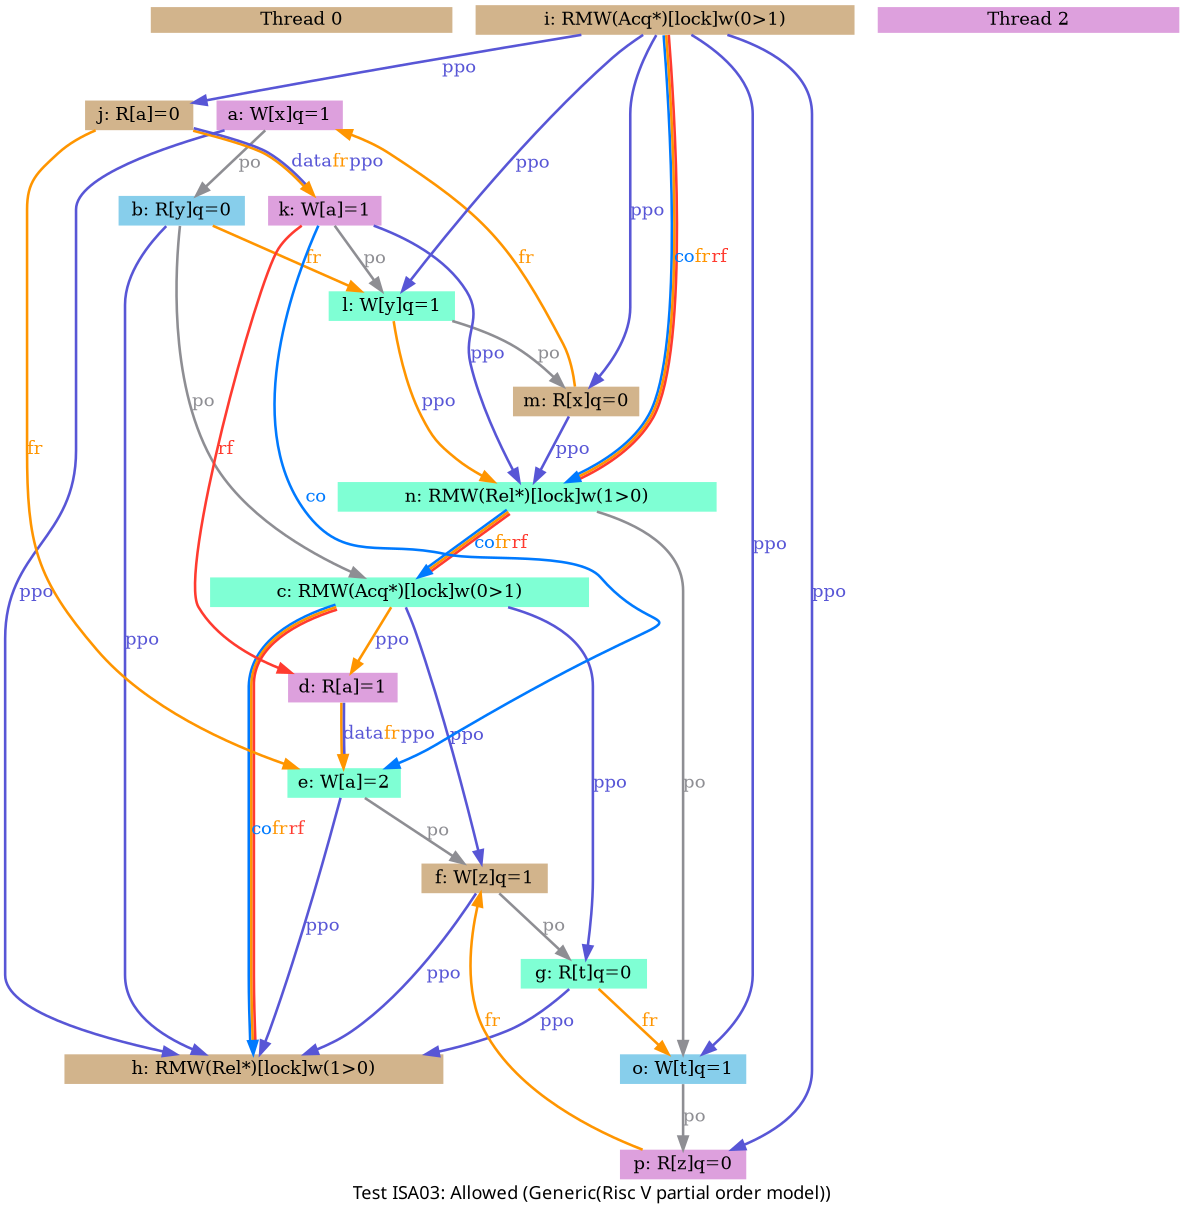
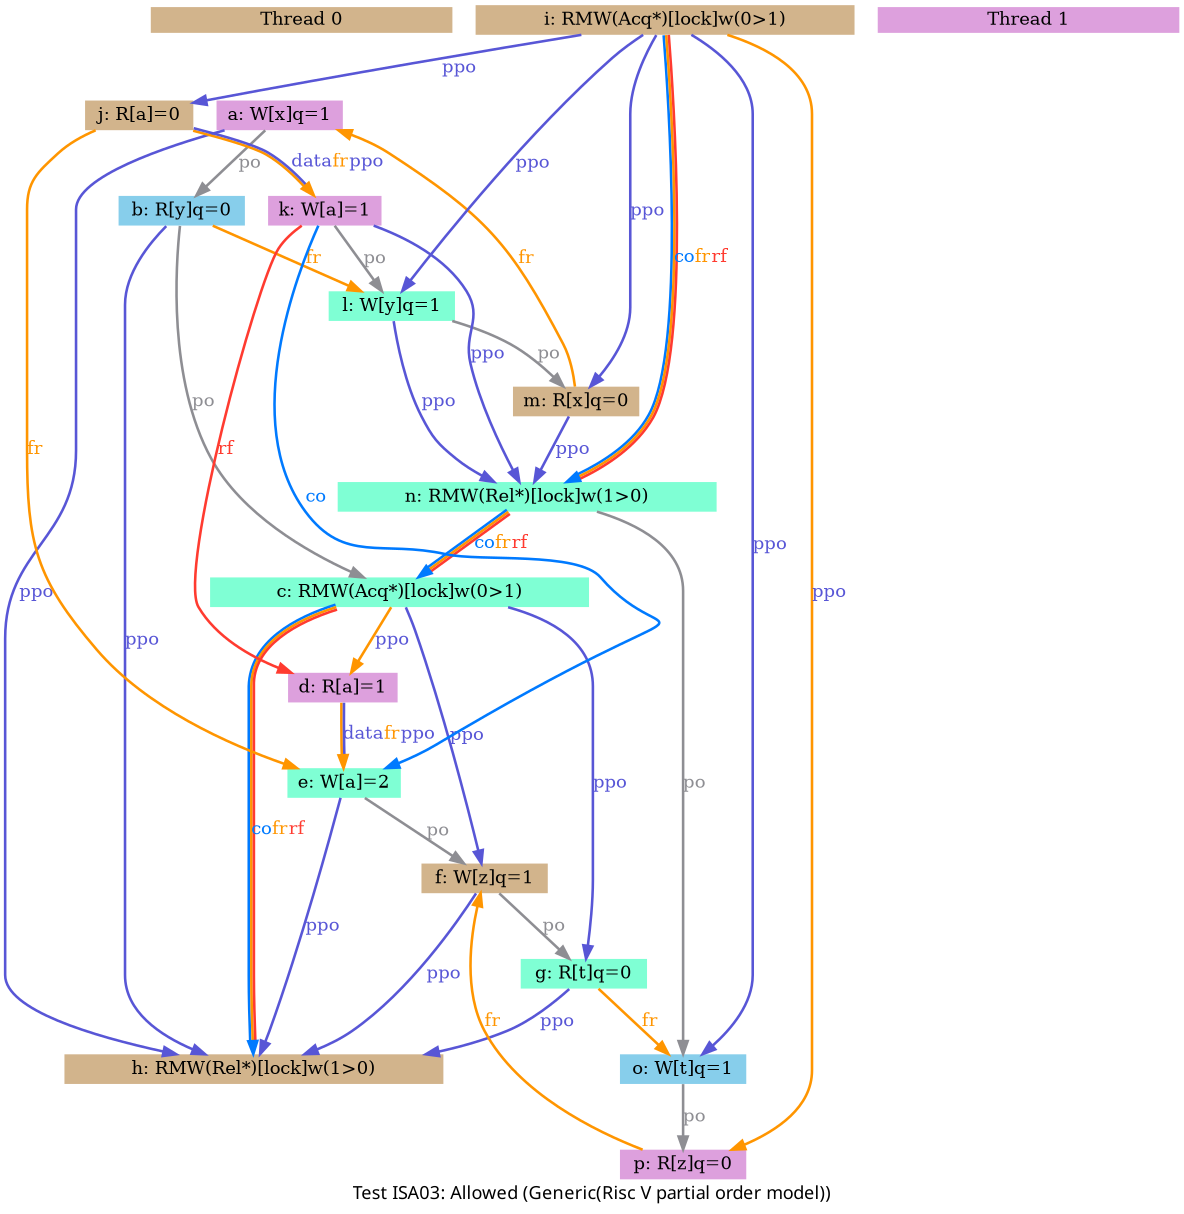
(1029, 20) -> (1029, 20)
(419, 410) -> (419, 410)
(812, 584) -> (812, 584)
